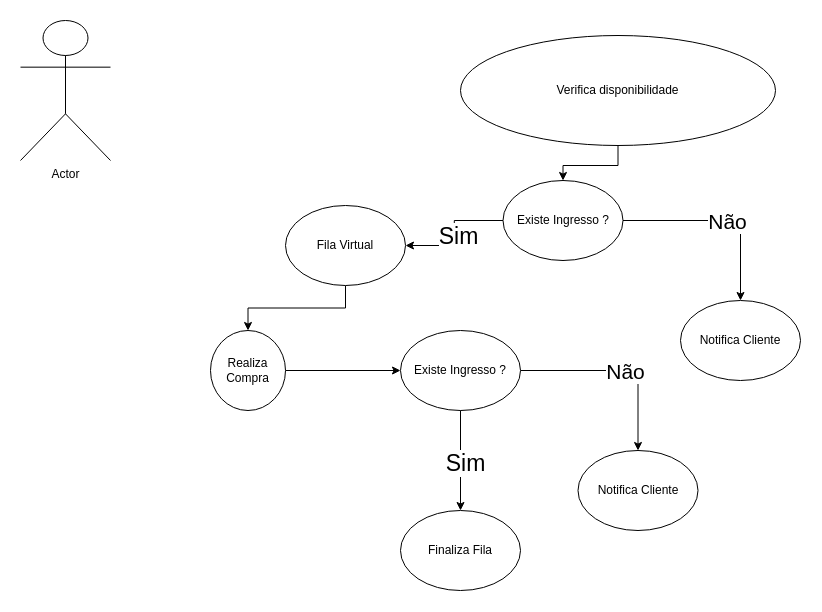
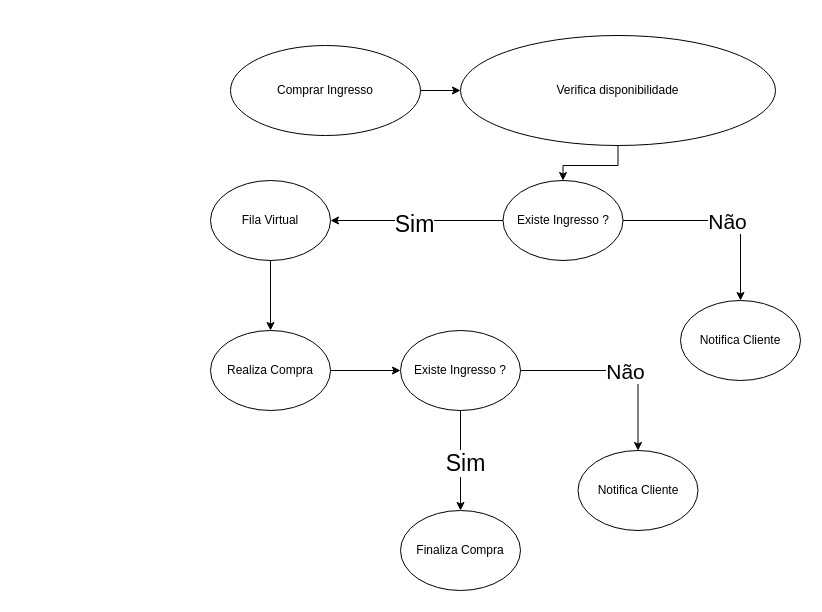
(66, 91) -> none
none -> (326, 91)
none -> (437, 91)
(346, 246) -> (271, 221)
(248, 371) -> (271, 371)
(461, 551) -> (461, 551)
